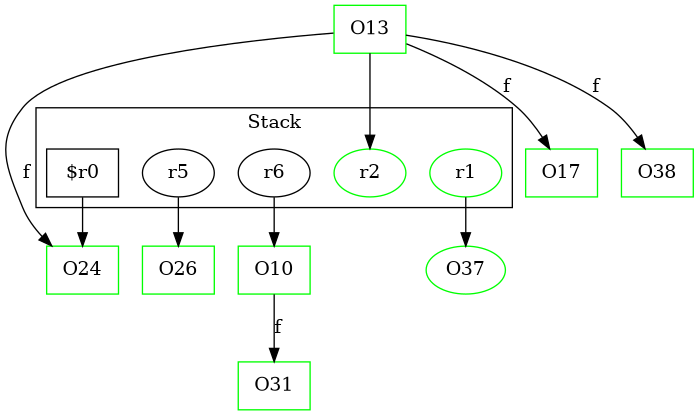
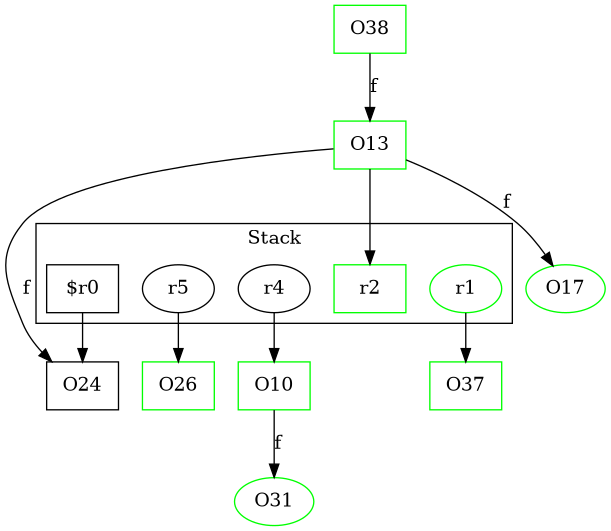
(531, 67) -> (370, 80)
(274, 173) -> (274, 289)
(370, 173) -> (370, 289)
(562, 173) -> (566, 289)
(83, 270) -> (83, 386)
(466, 270) -> (466, 386)
(274, 386) -> (274, 502)
